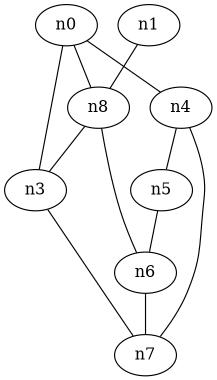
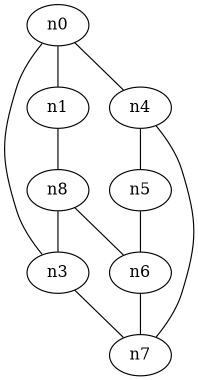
(83, 67) -> (58, 67)
